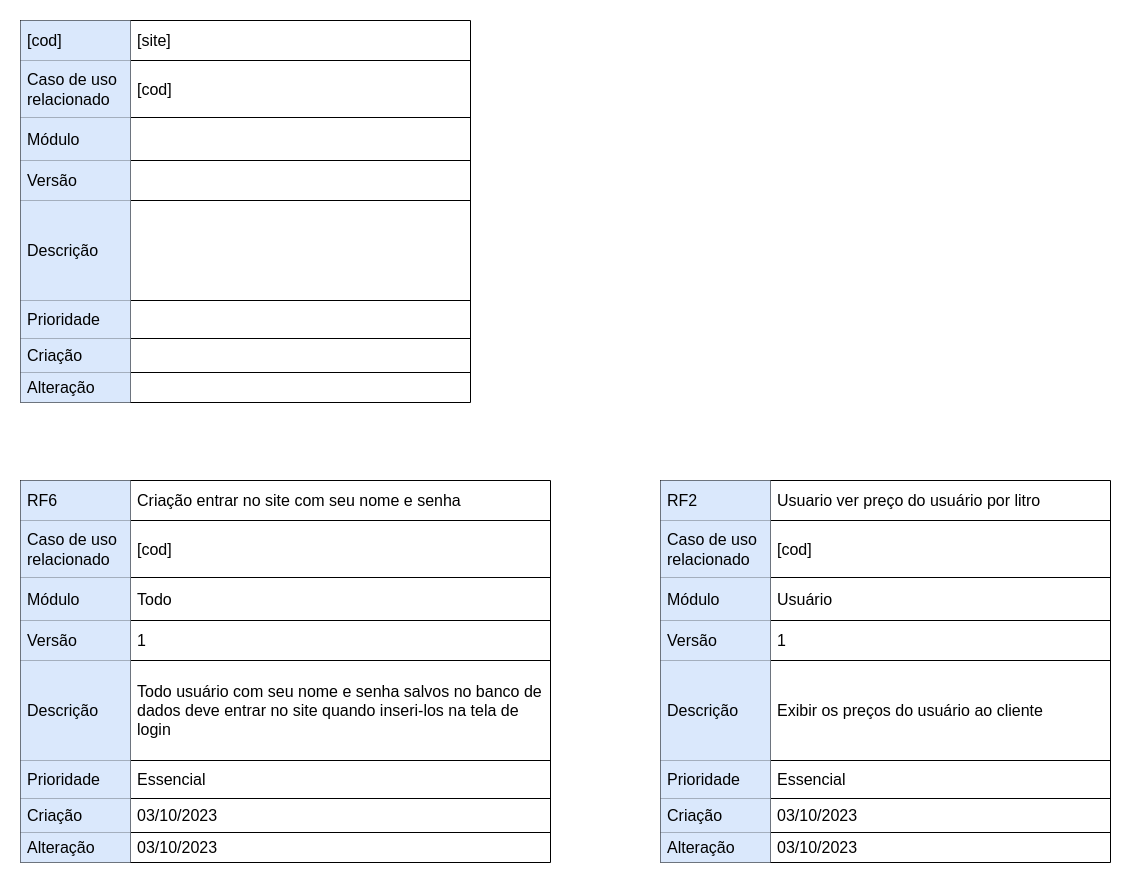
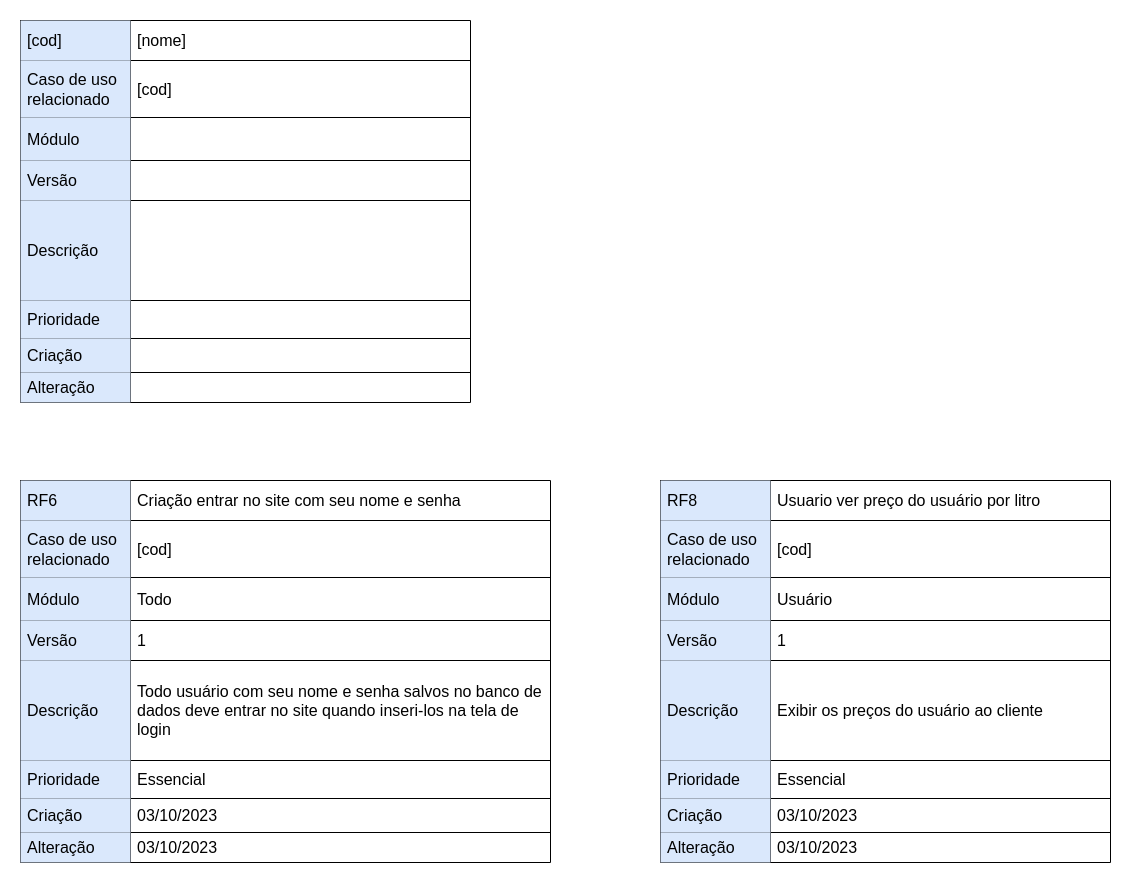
(162, 41) -> (164, 41)
(681, 501) -> (681, 501)
